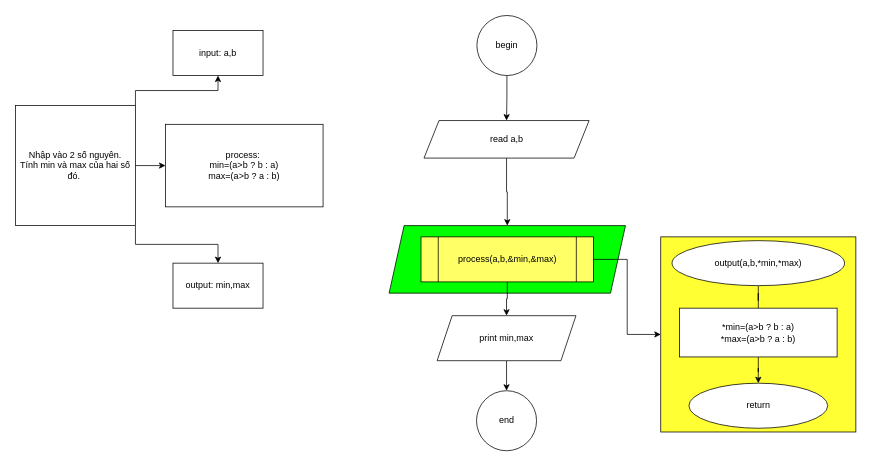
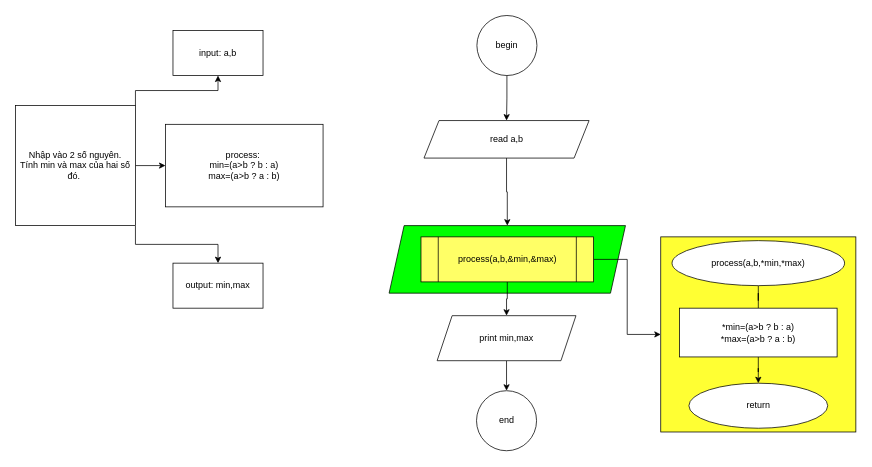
(758, 263) -> (758, 263)
